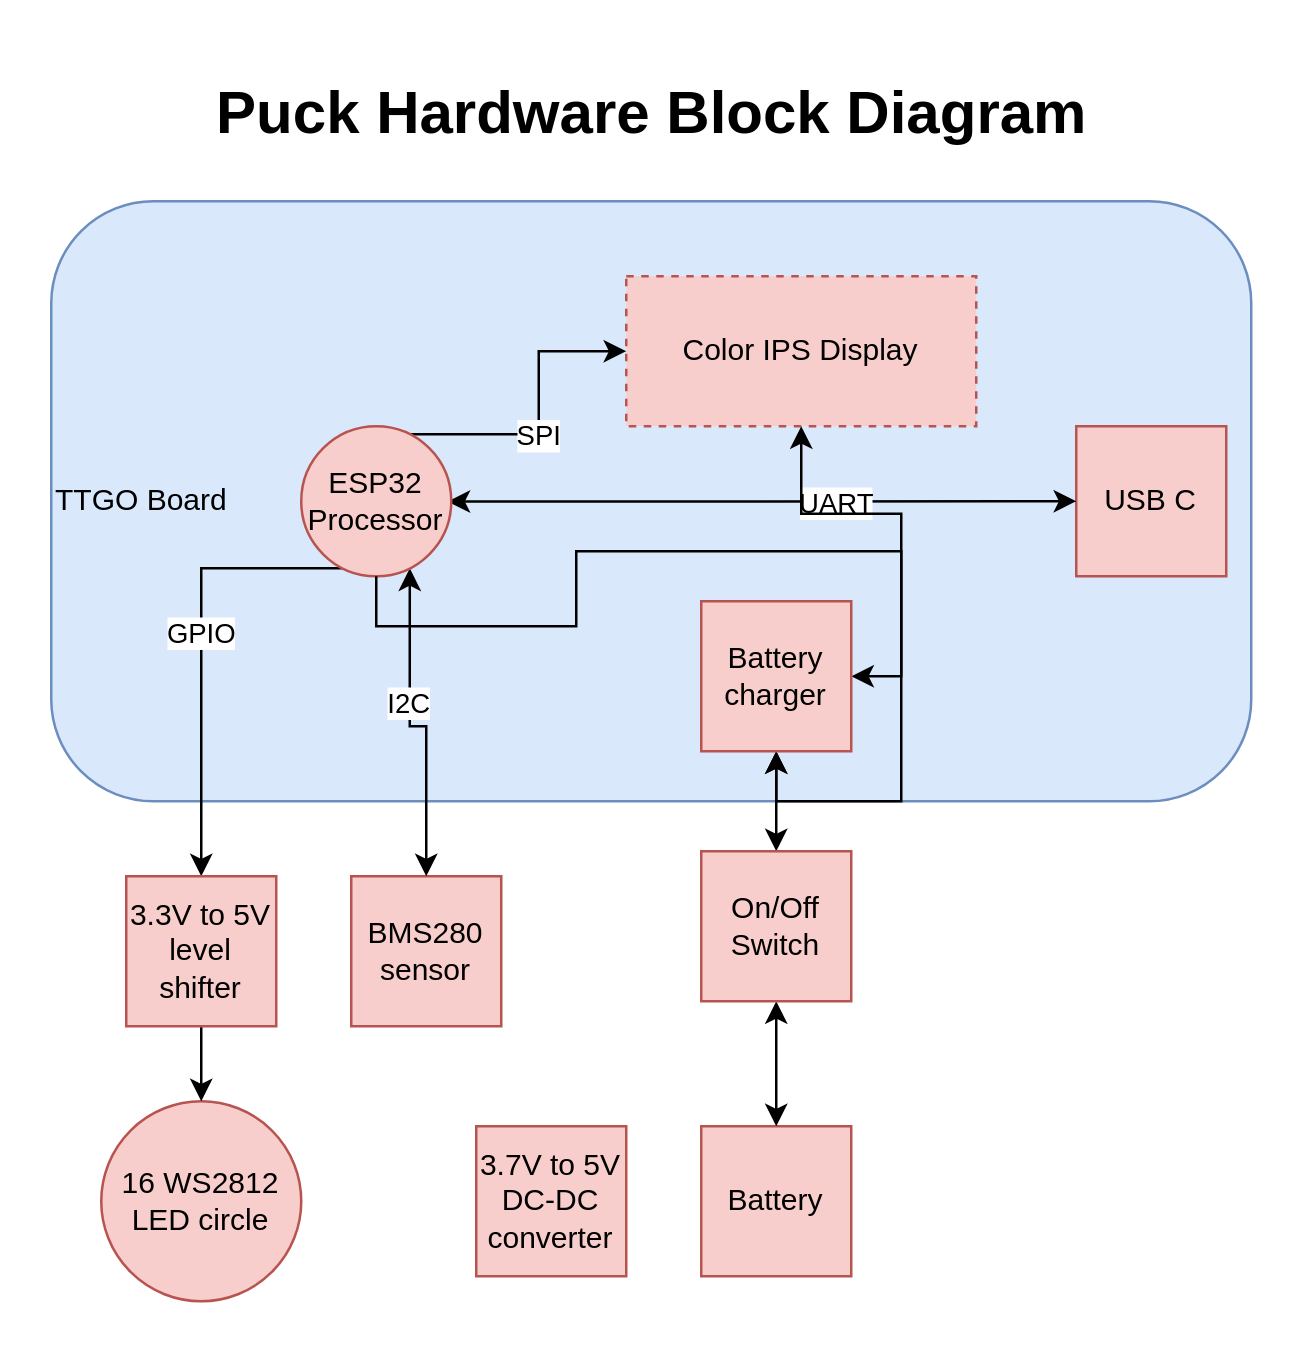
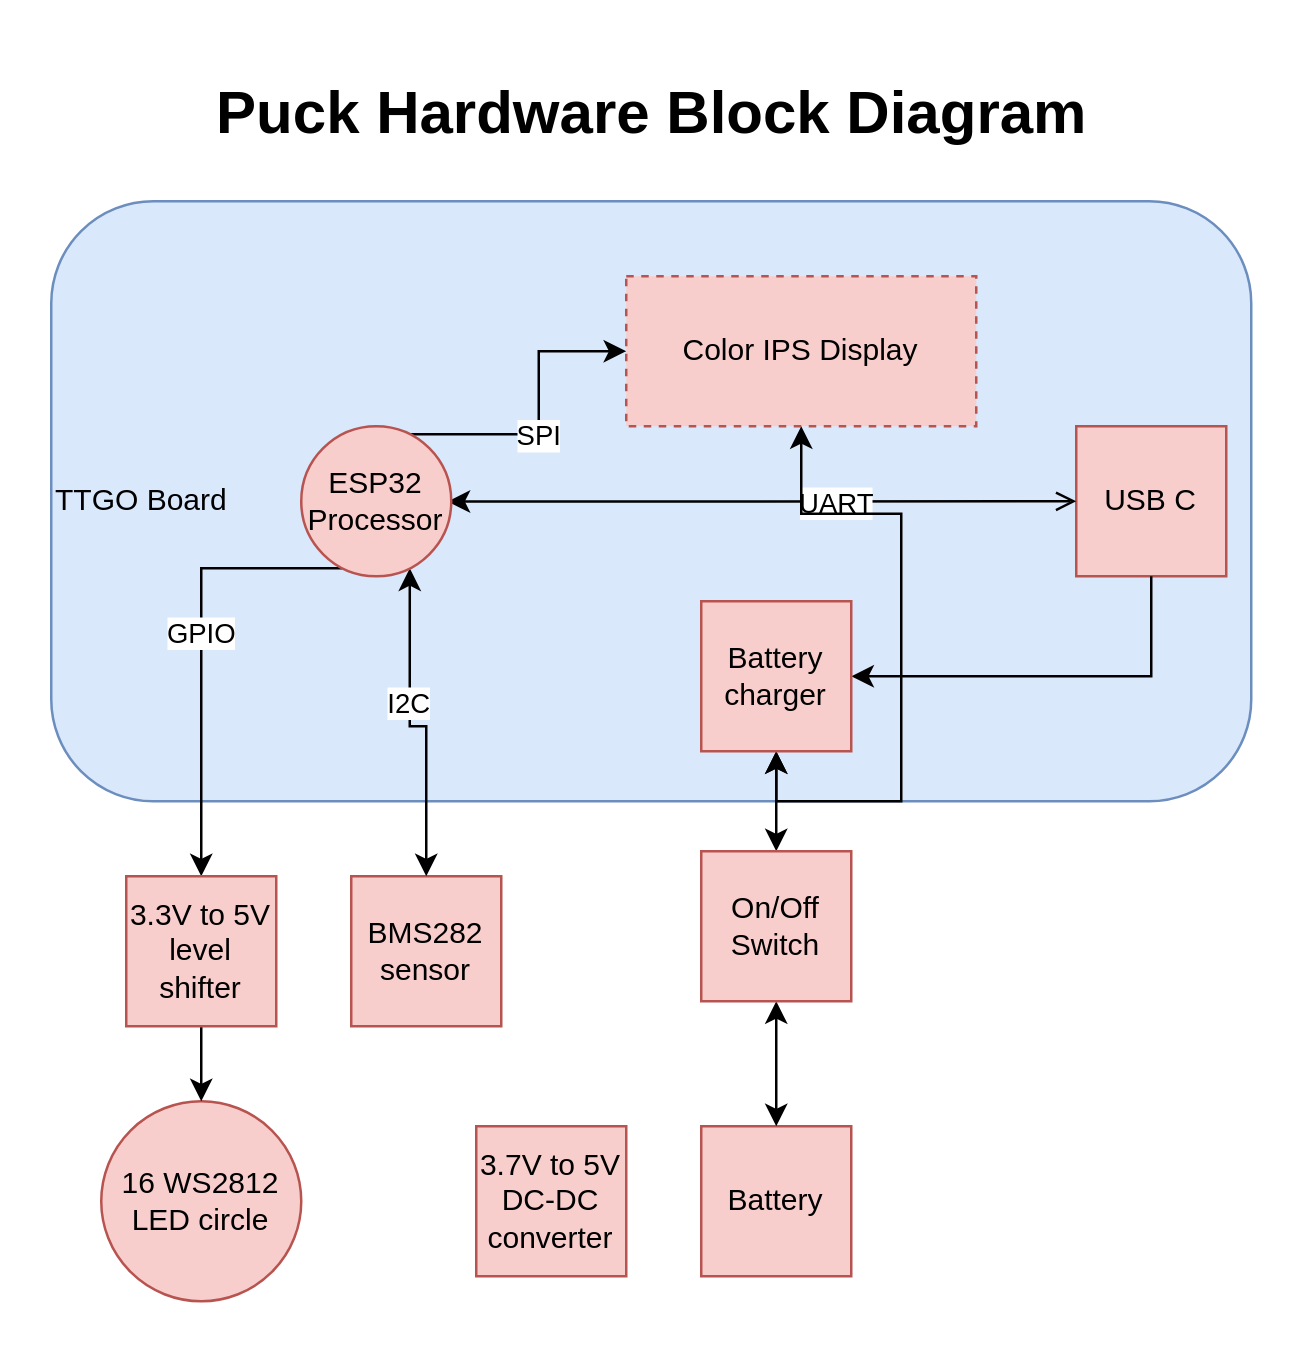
(1058, 501) -> (1062, 501)
(618, 551) -> (1078, 676)
(426, 951) -> (426, 951)
